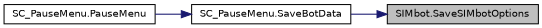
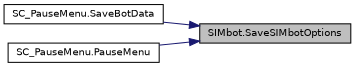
(168, 14) -> (174, 44)
